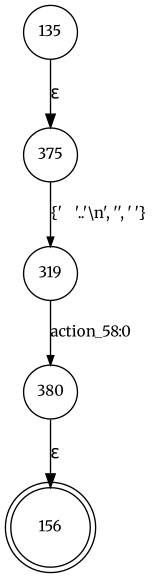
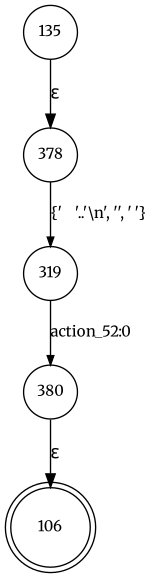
(51, 155) -> (51, 155)
(91, 333) -> (91, 333)
(51, 527) -> (51, 527)
